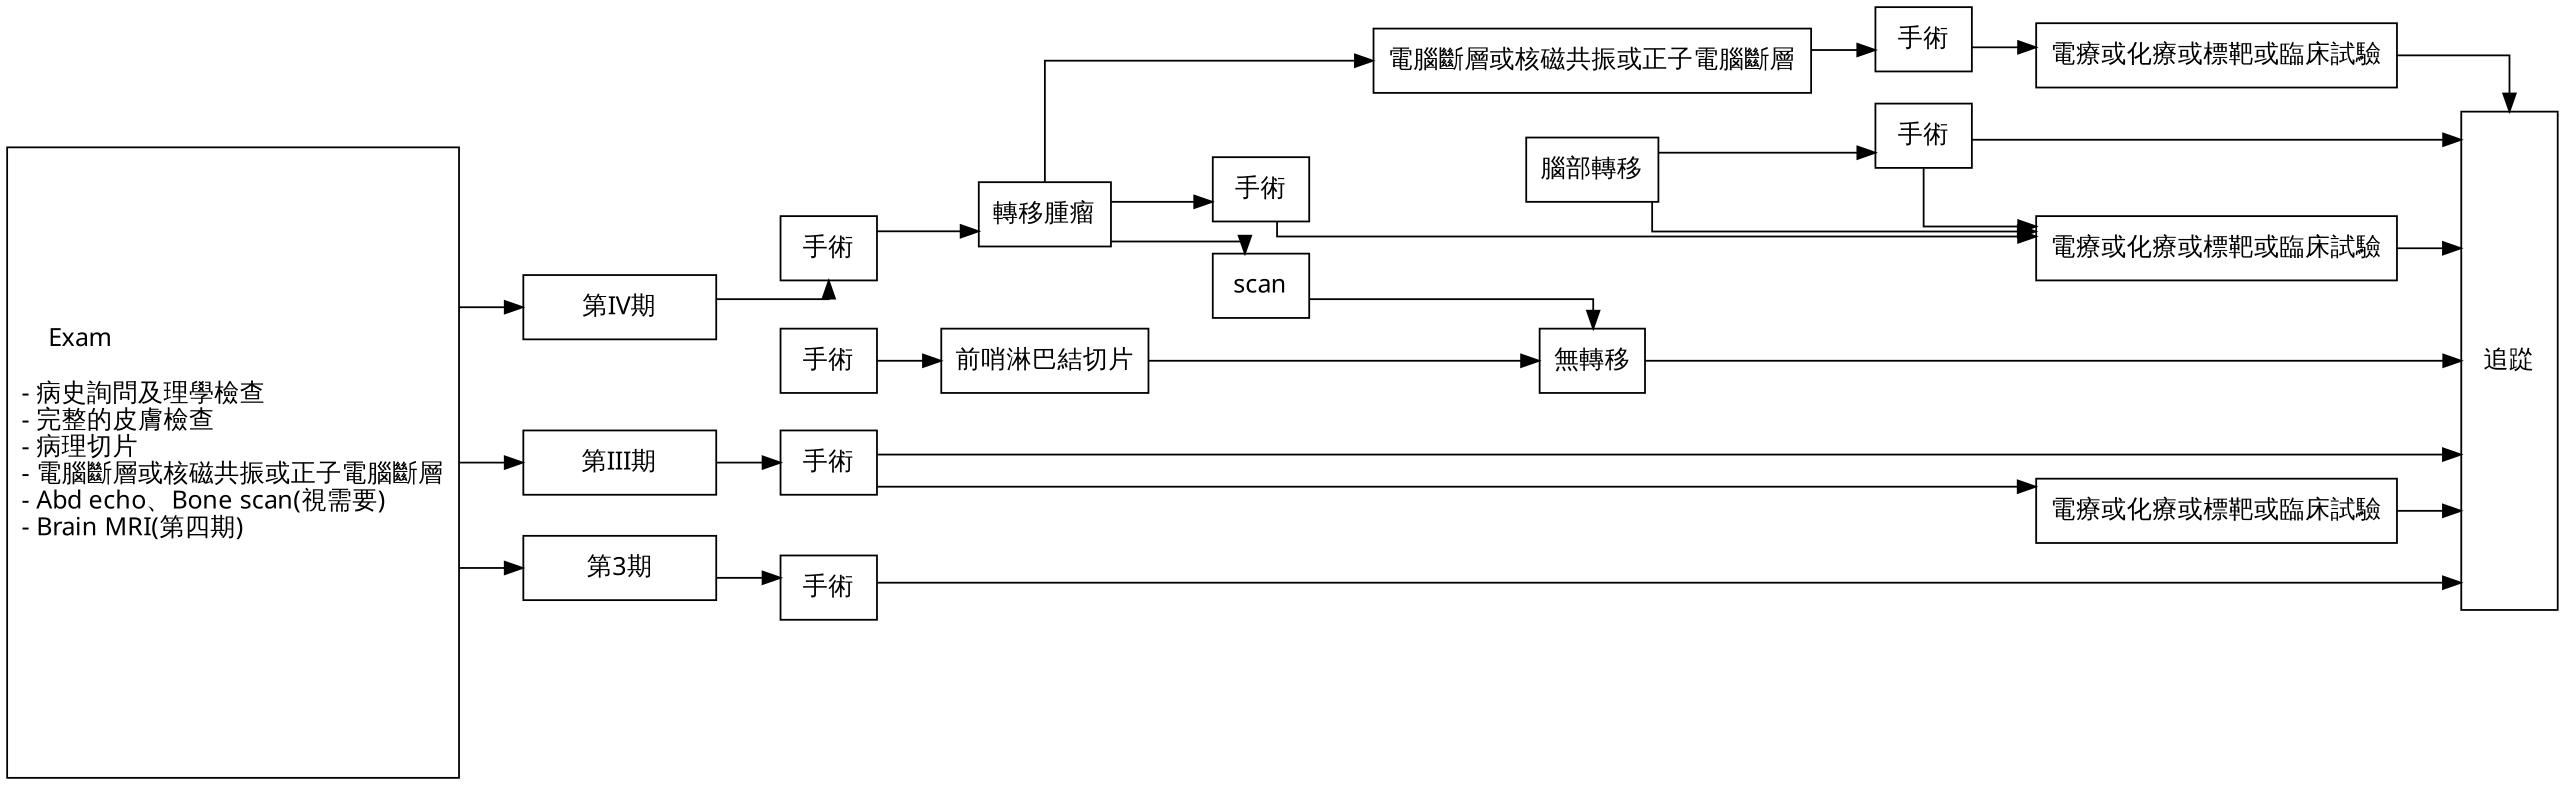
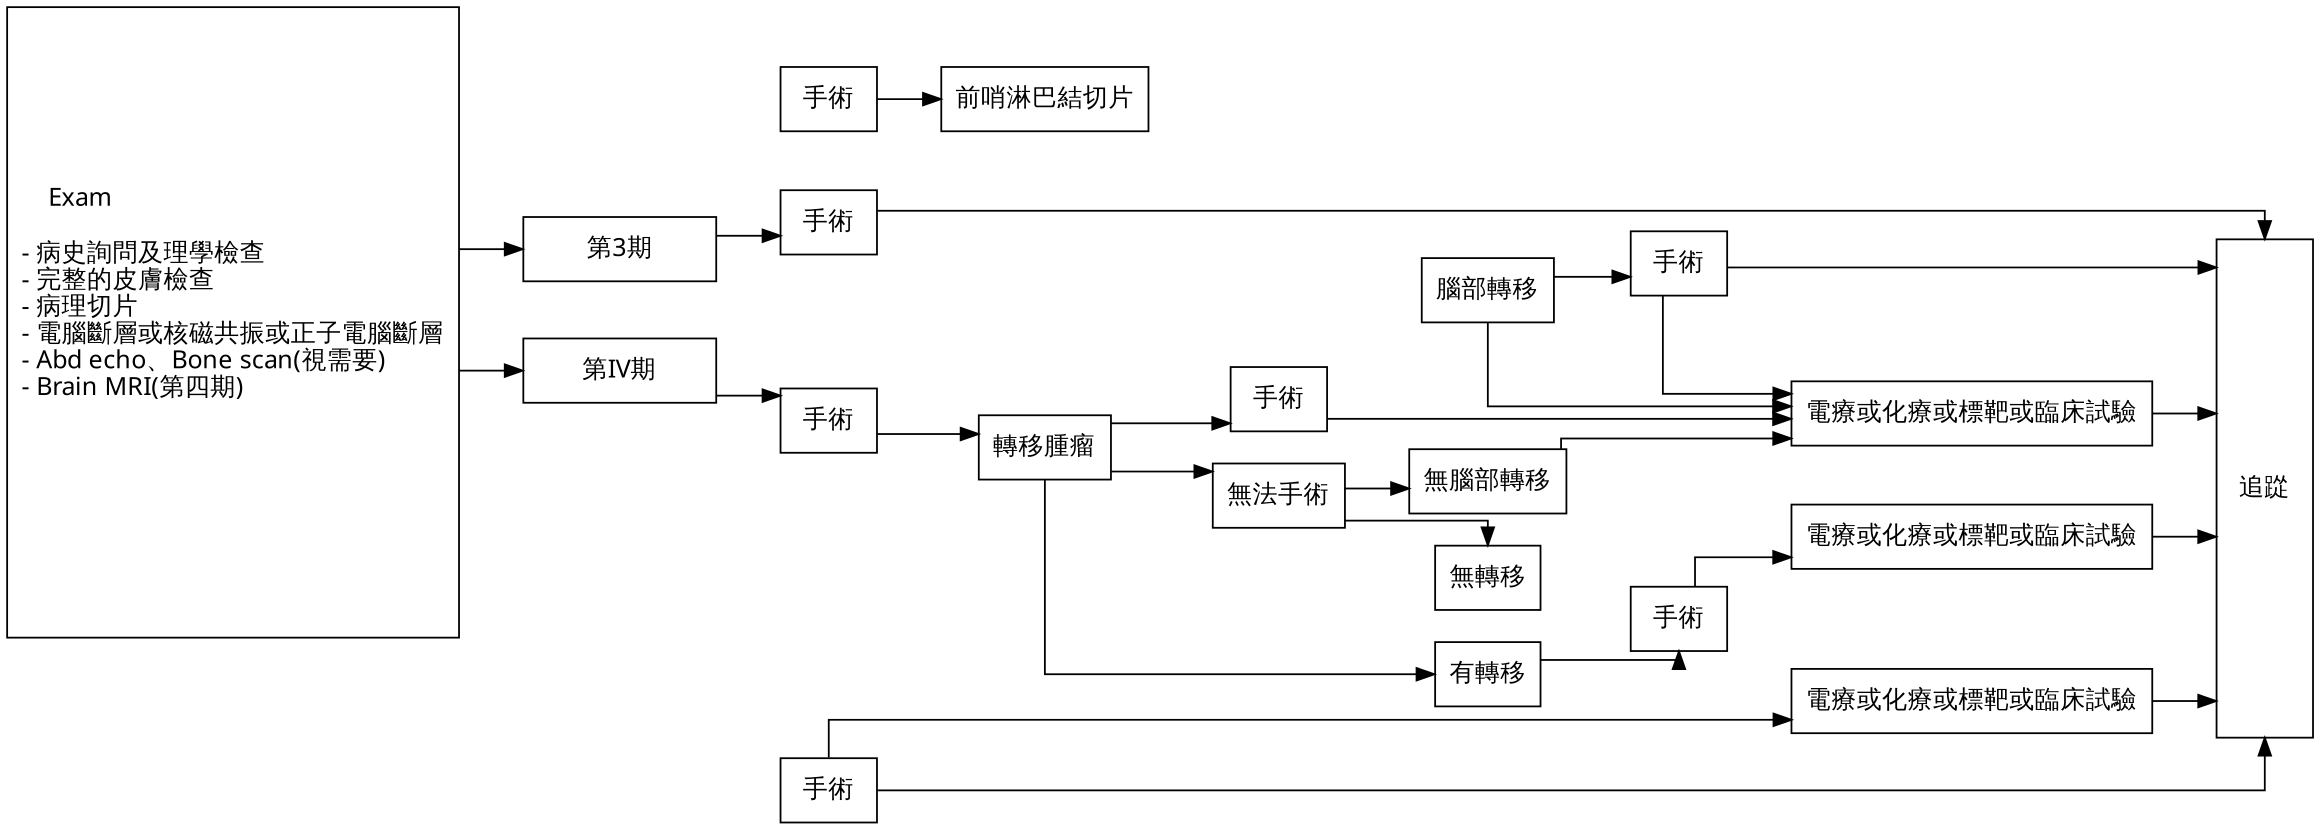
(1592, 61) -> (1488, 674)
(1261, 286) -> (1279, 496)
(1335, 361) -> none
(2044, 361) -> none
(620, 463) -> none
none -> (1488, 481)
